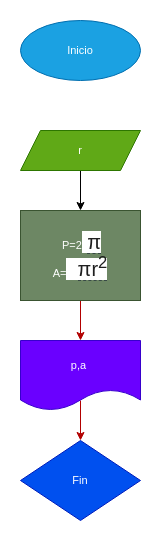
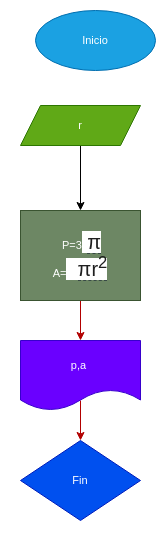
(81, 51) -> (96, 41)
(81, 151) -> (81, 126)
(81, 256) -> (81, 256)
